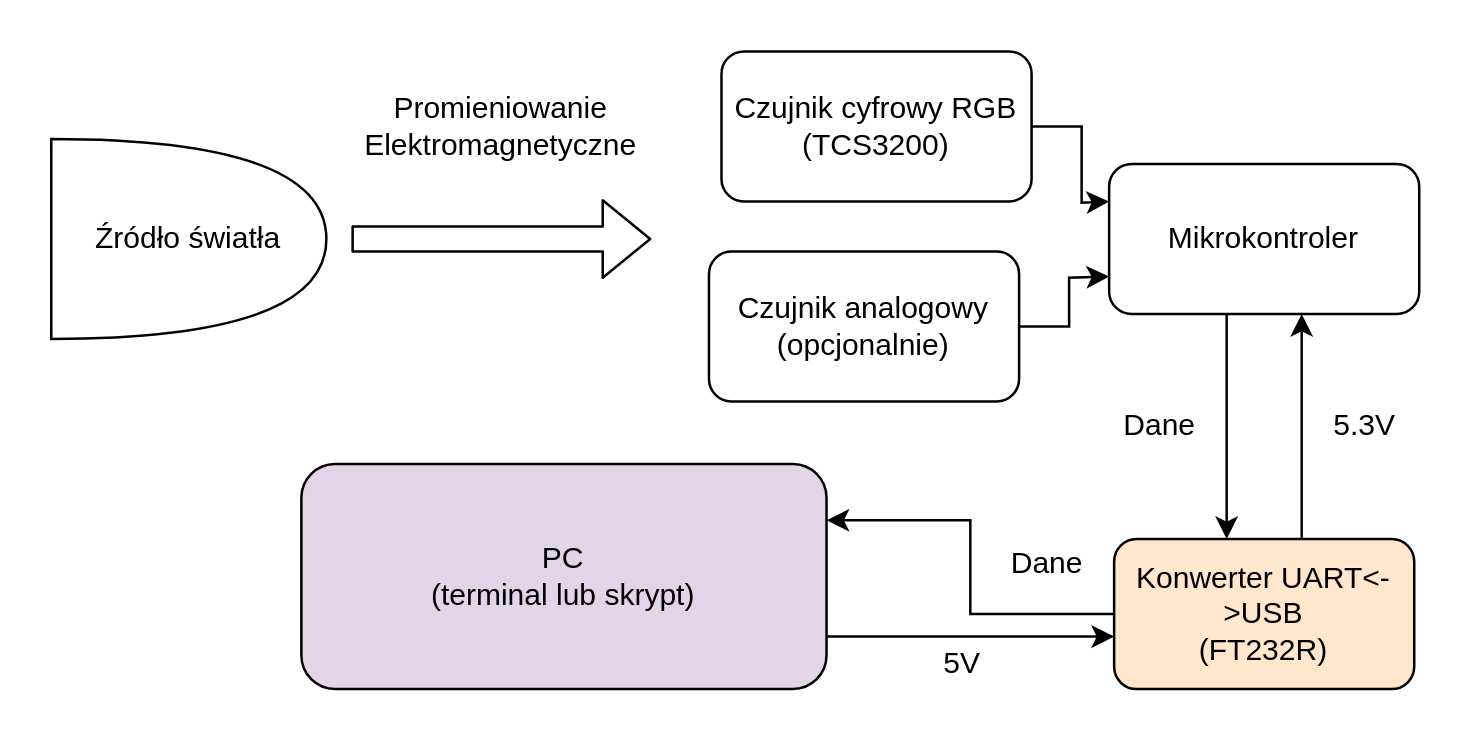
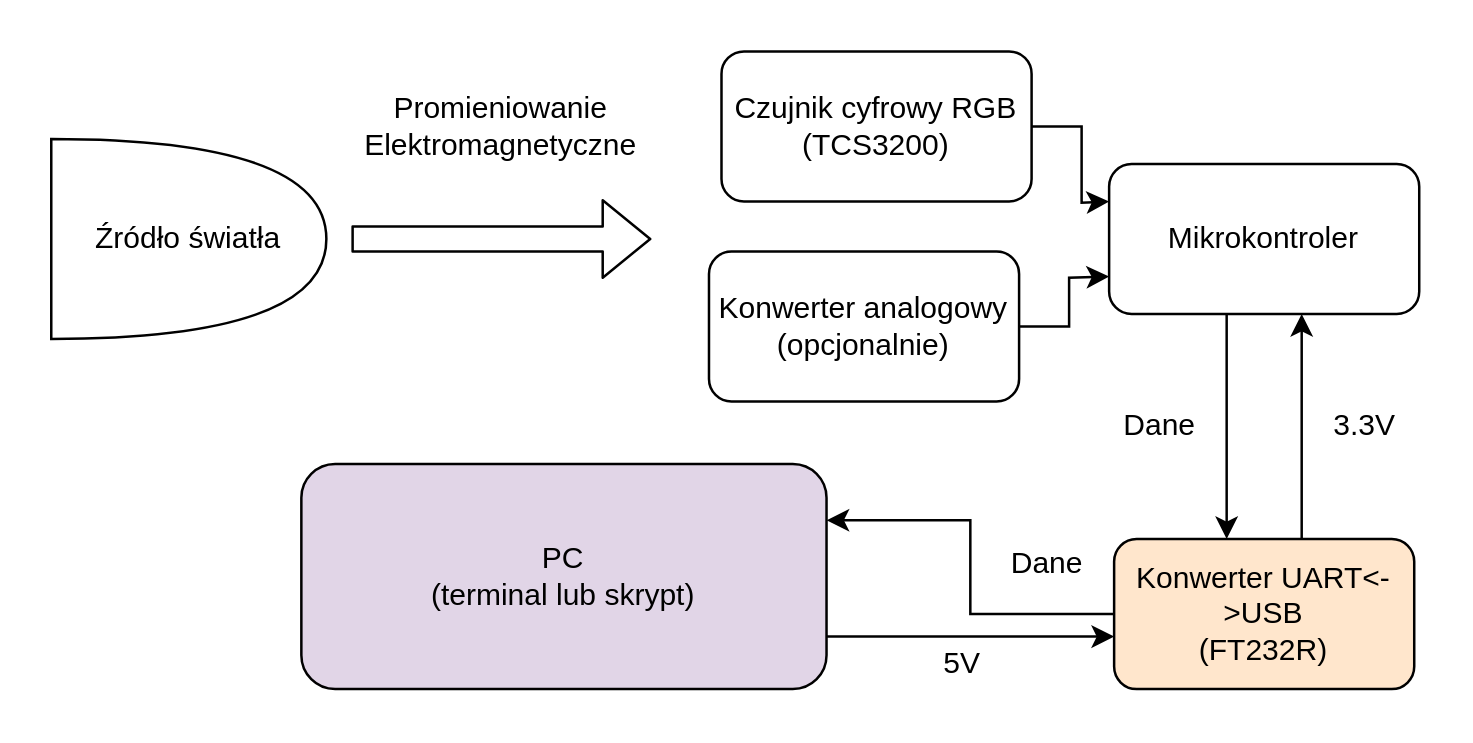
(864, 326) -> (864, 326)
(1365, 426) -> (1365, 426)
